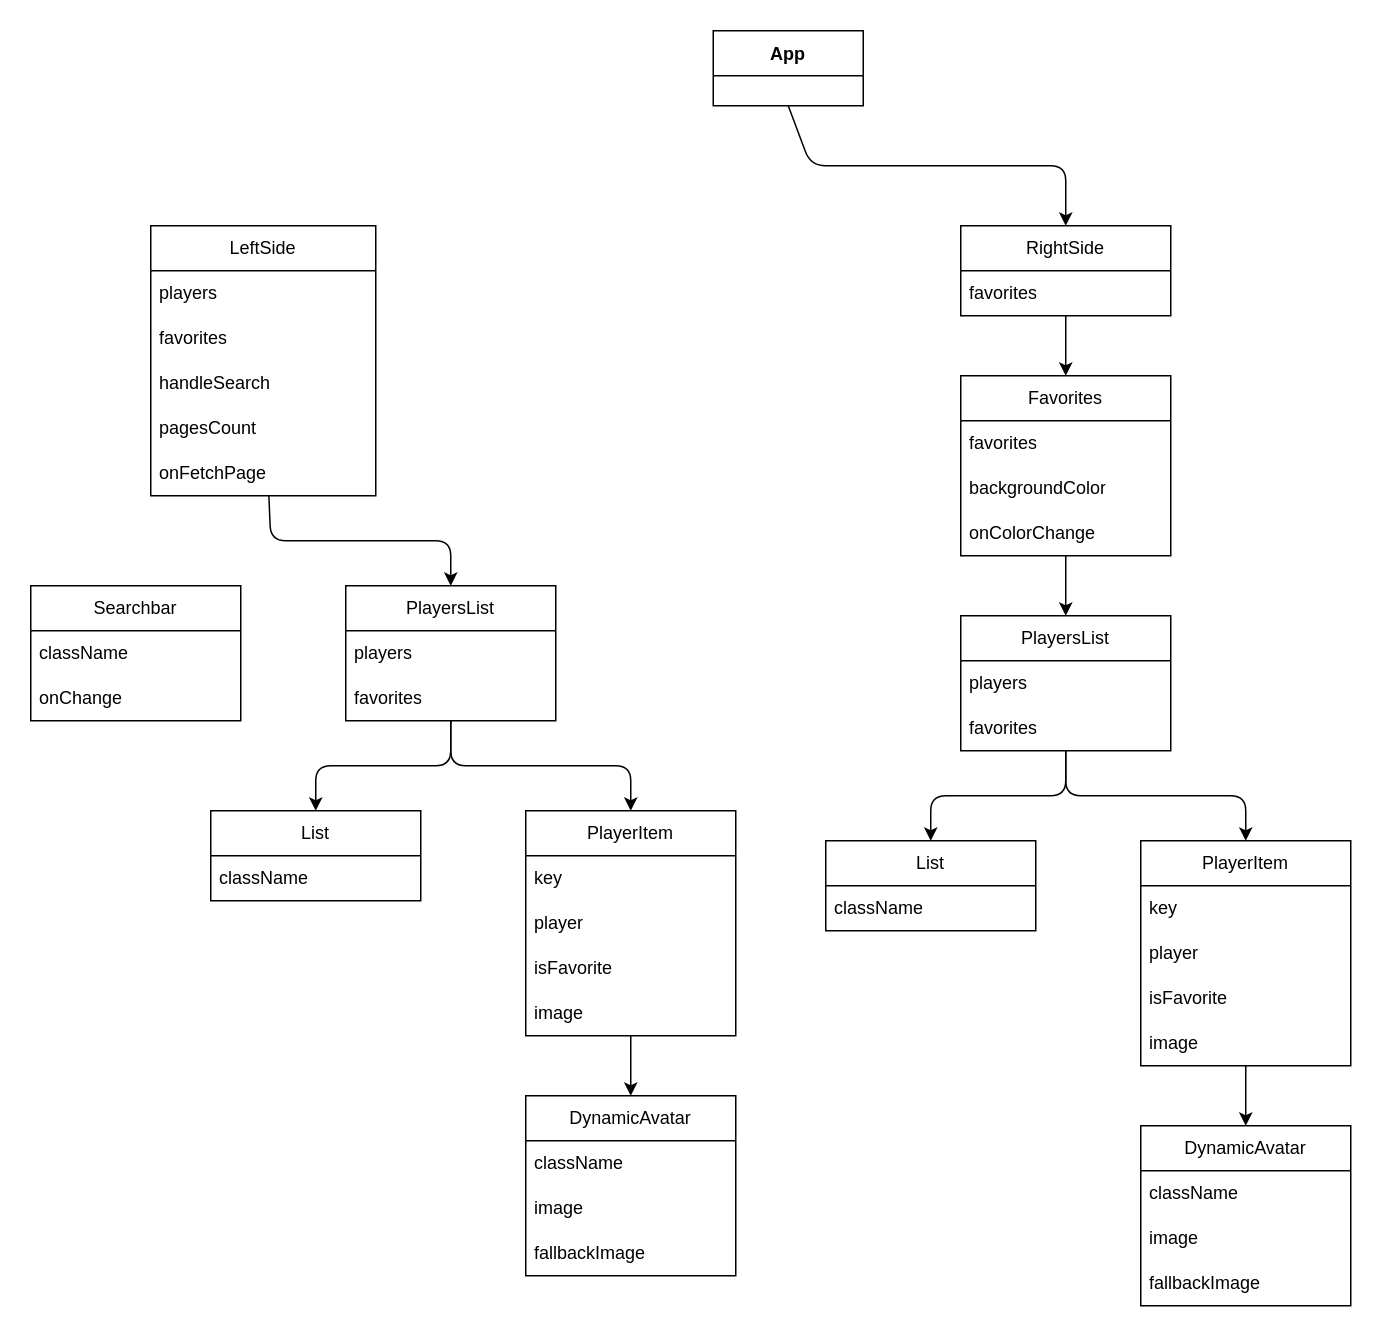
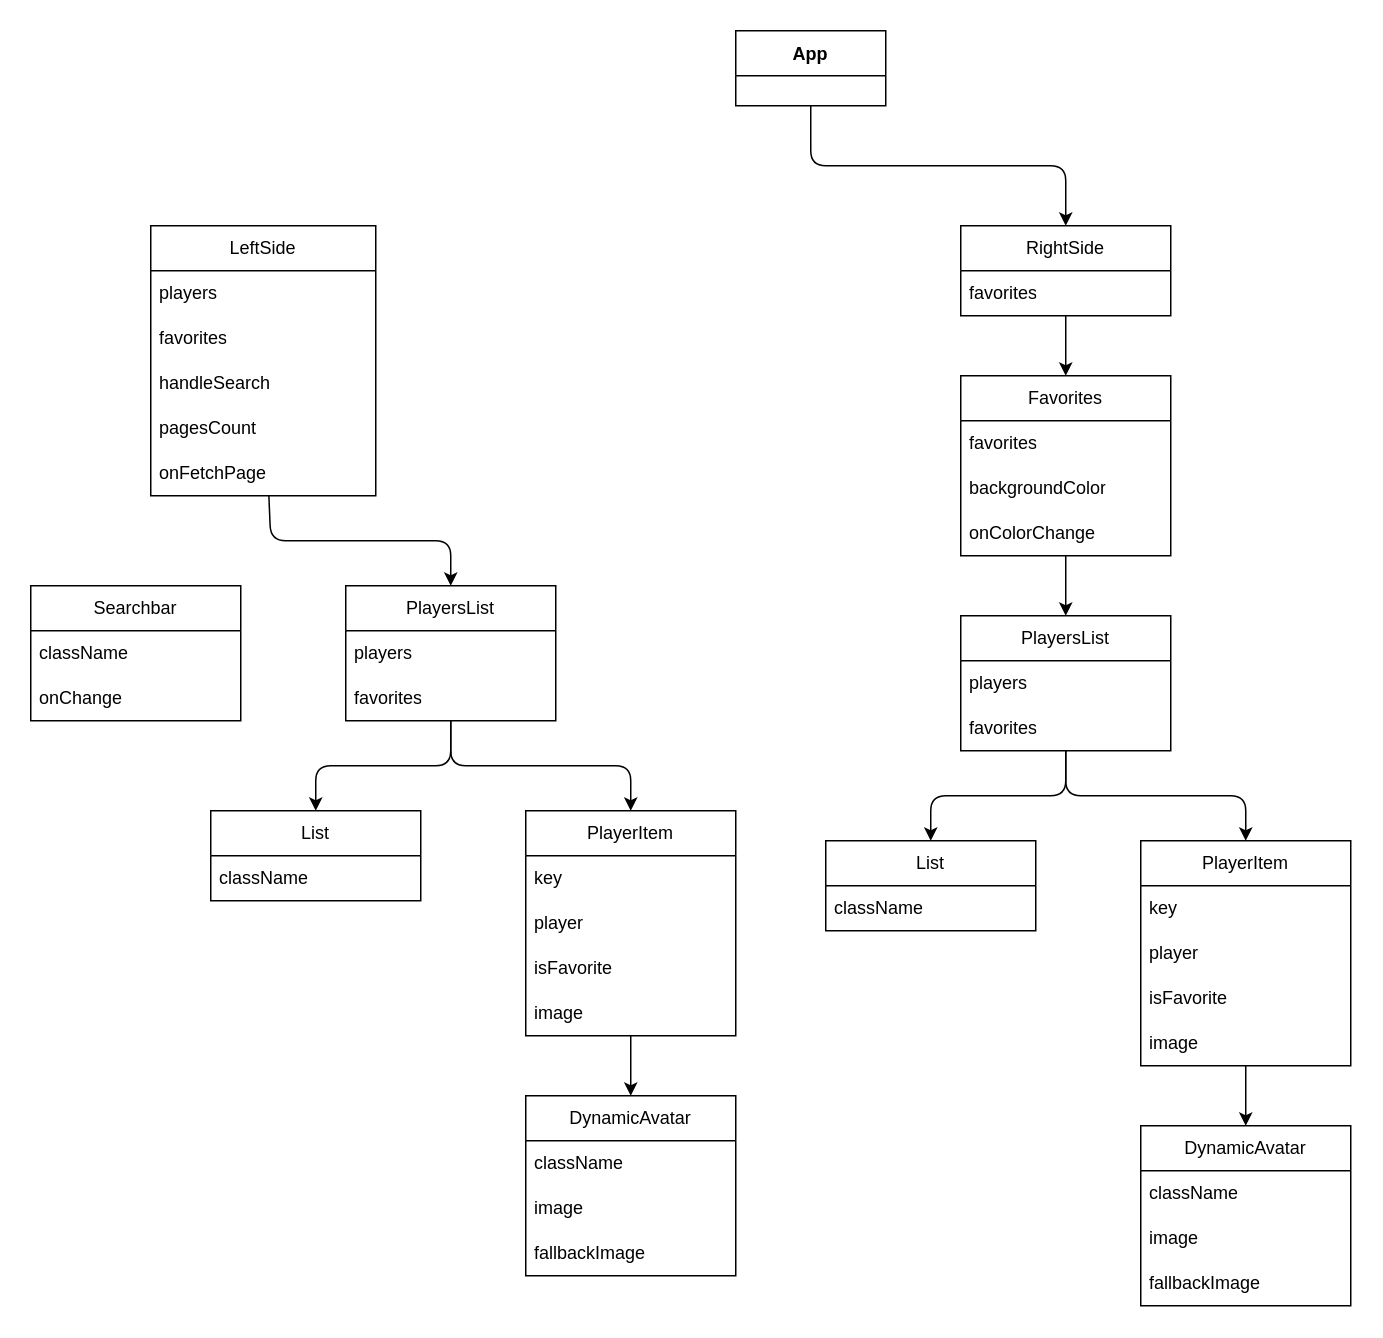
(788, 68) -> (811, 68)
